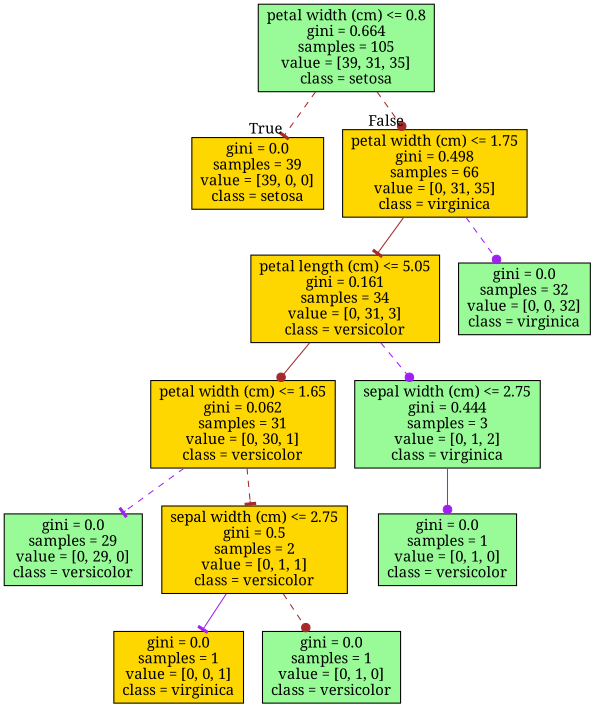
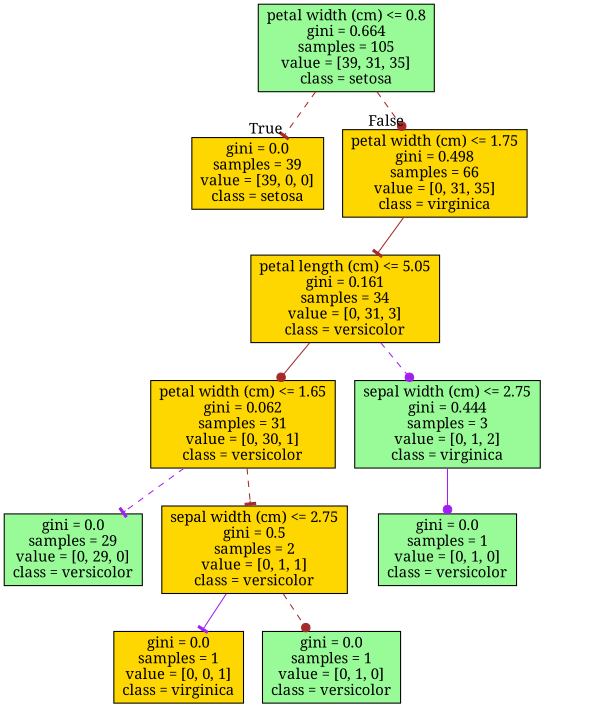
(524, 299) -> none
